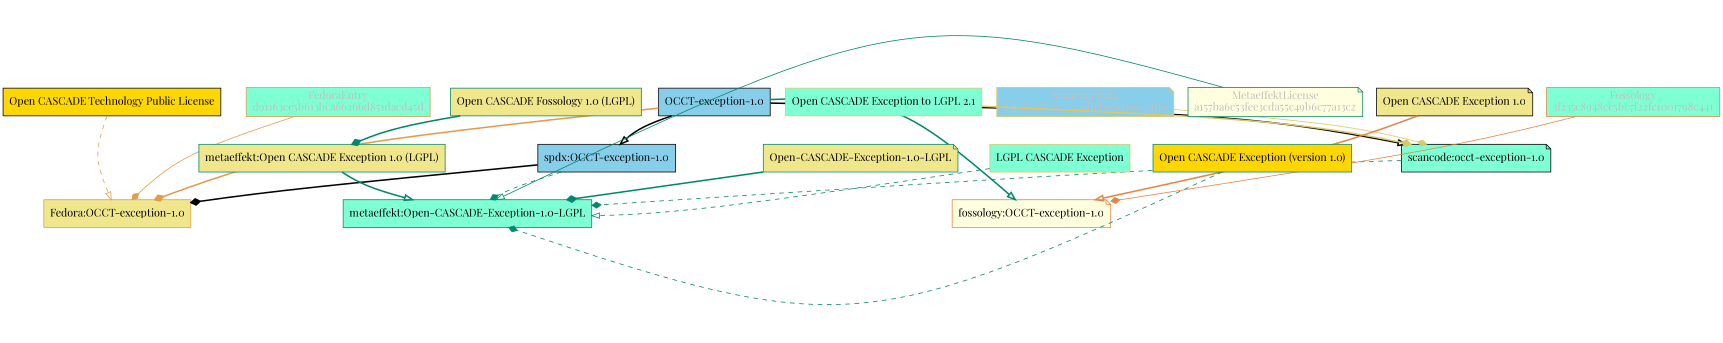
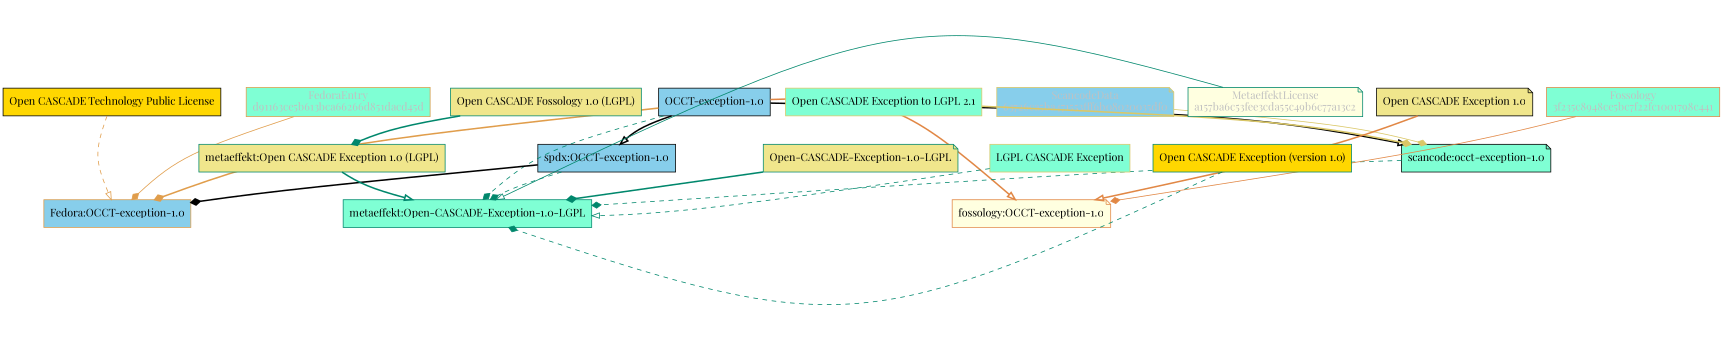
(902, 116) -> (902, 116)
none -> (572, 144)
(117, 214) -> (117, 214)
